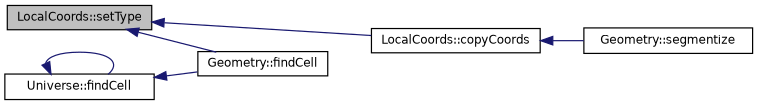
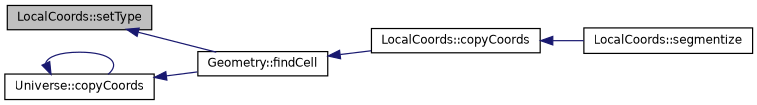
(268, 29) -> (356, 53)
(668, 41) -> (668, 41)
(80, 87) -> (80, 87)
